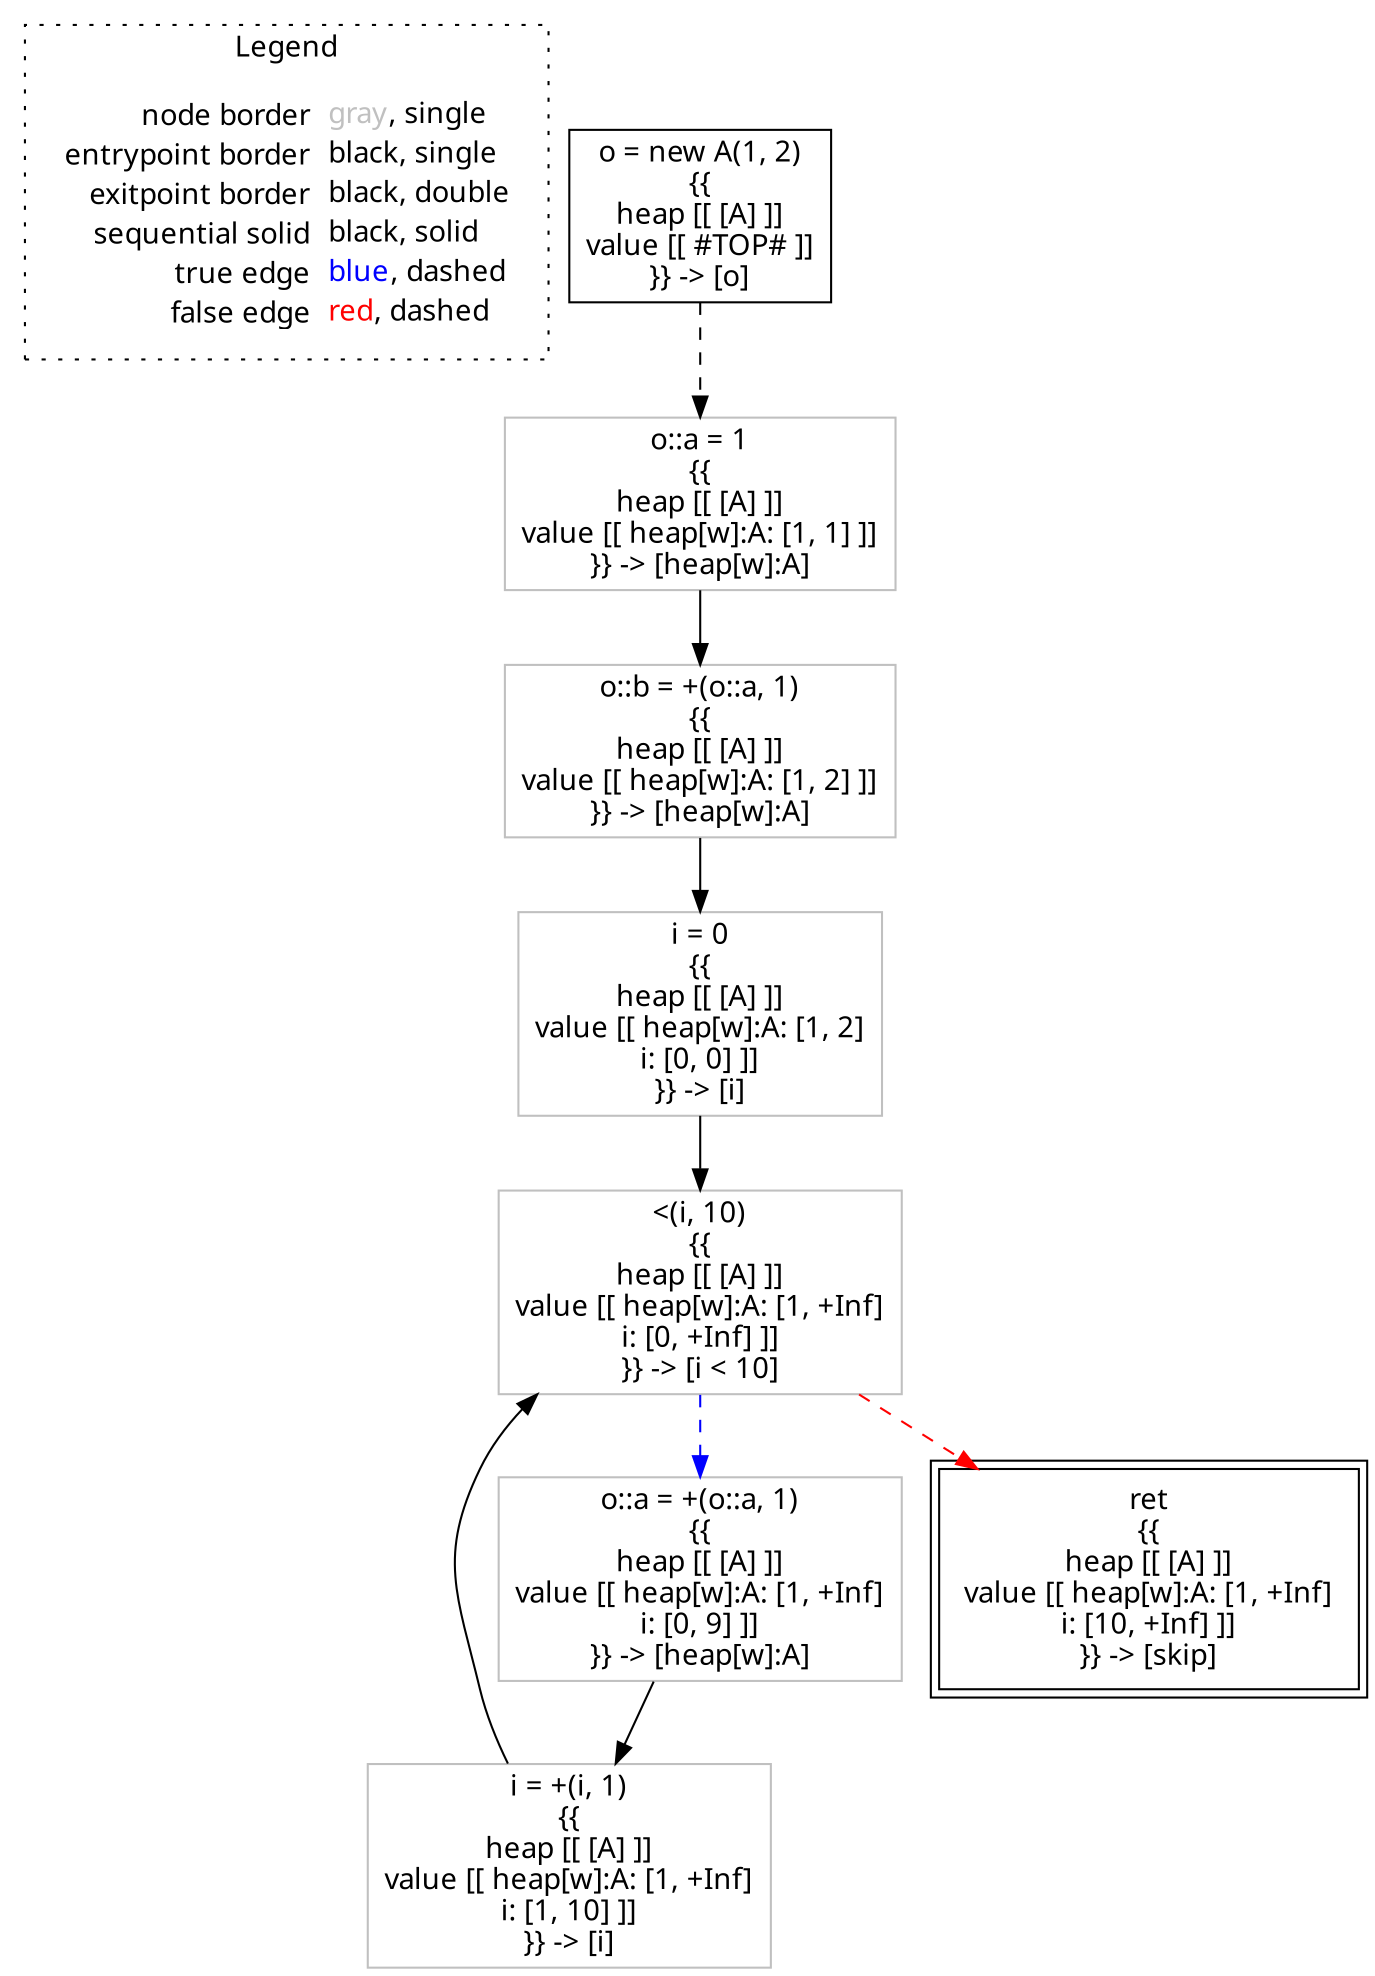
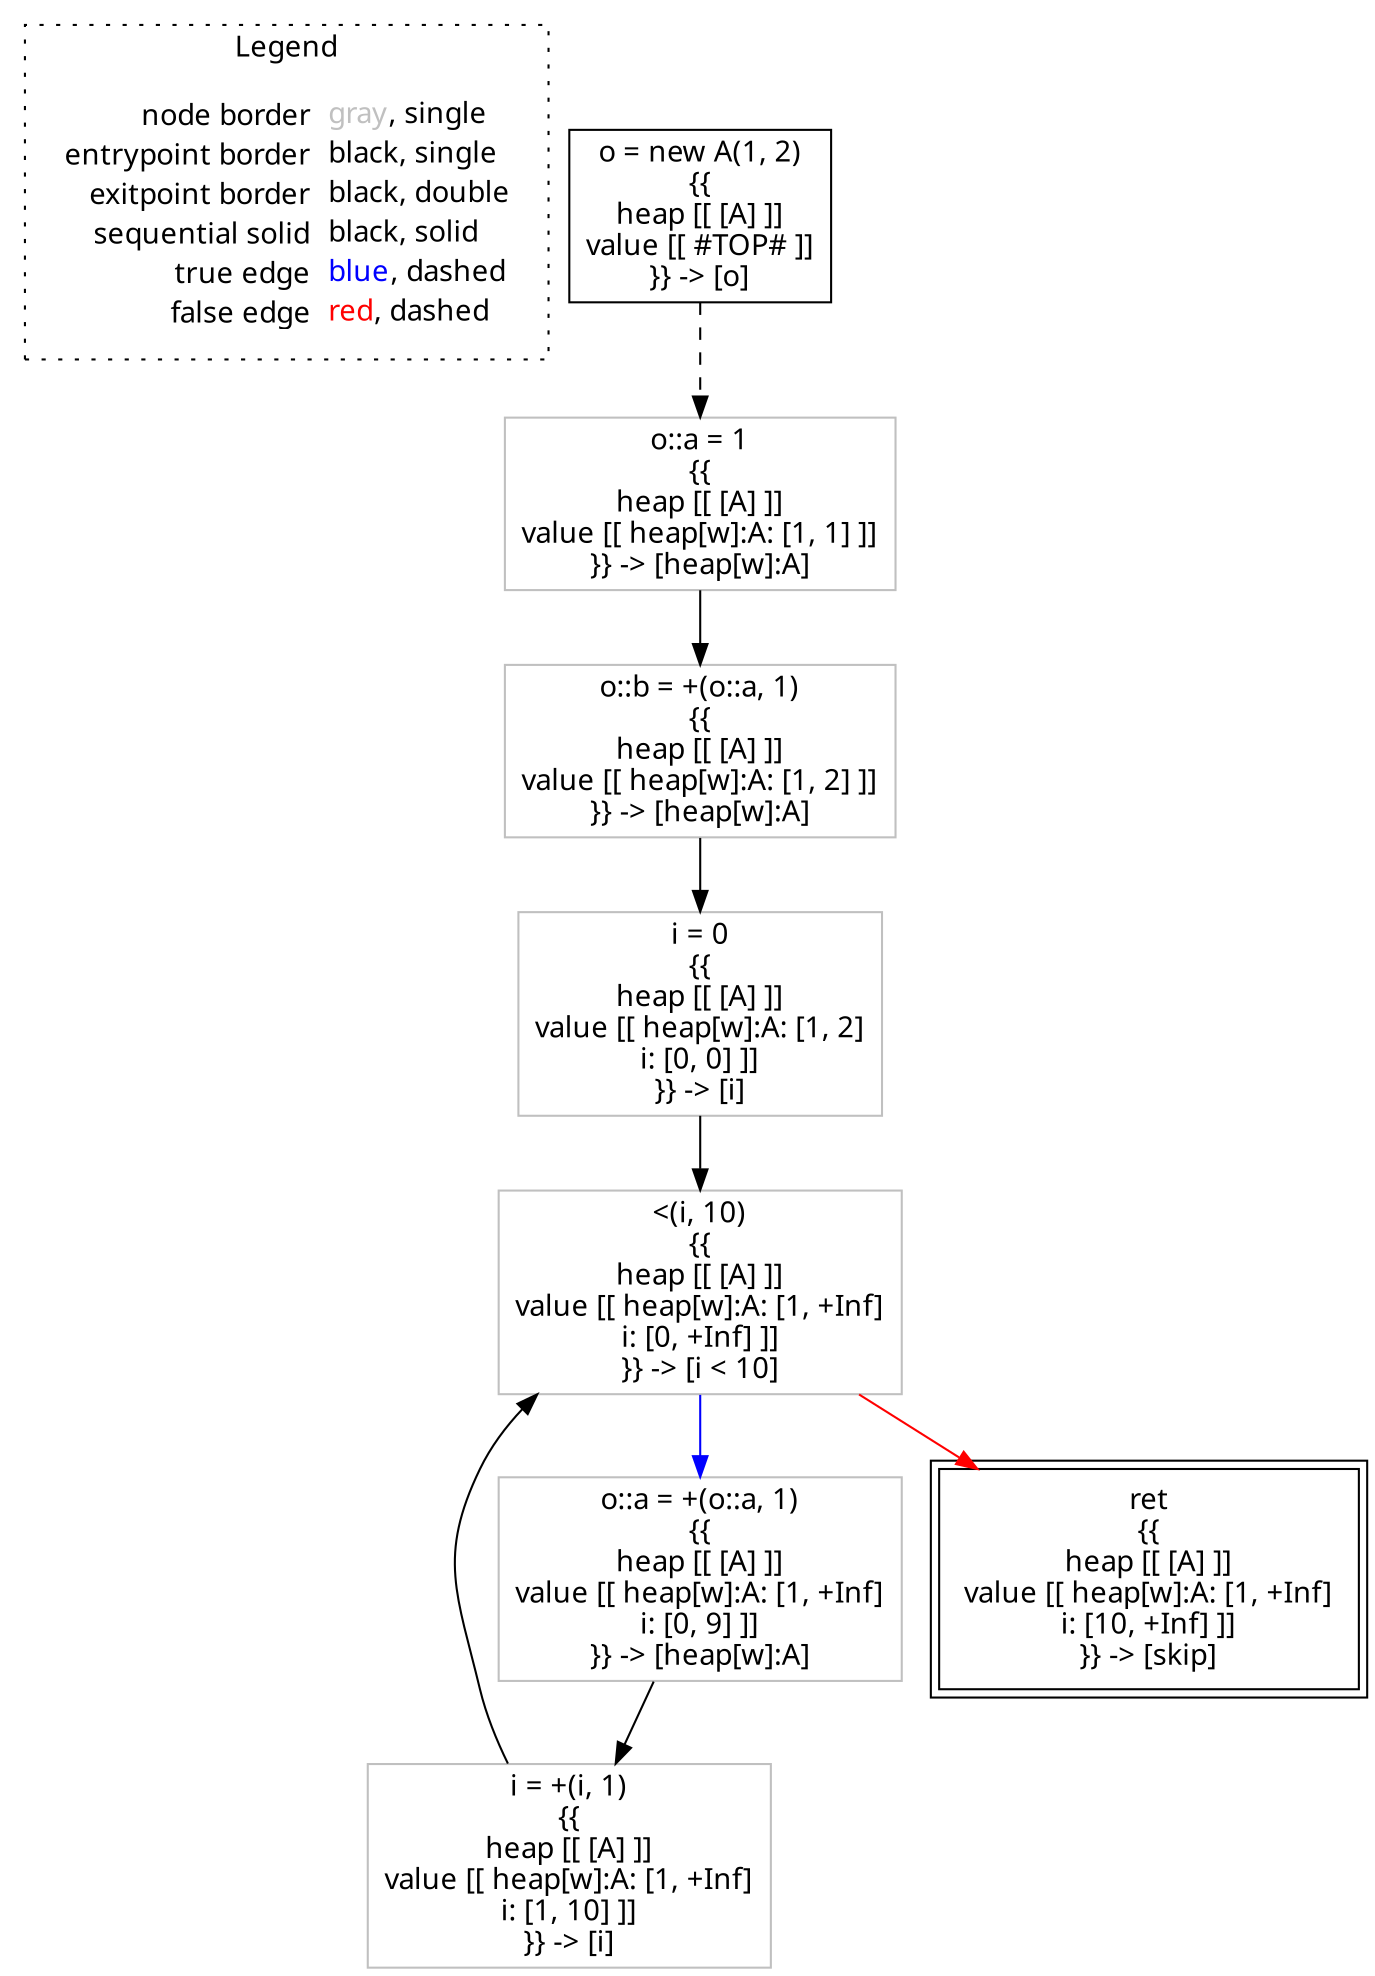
(700, 1425) -> (700, 1425)
(909, 1426) -> (909, 1426)
